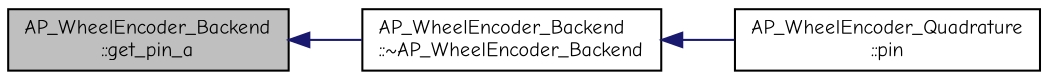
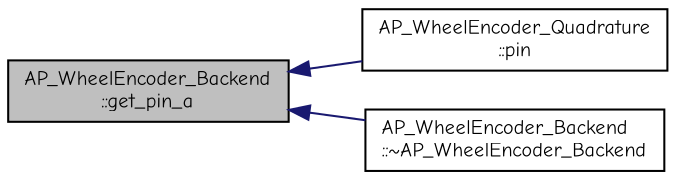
(709, 40) -> (336, 65)
